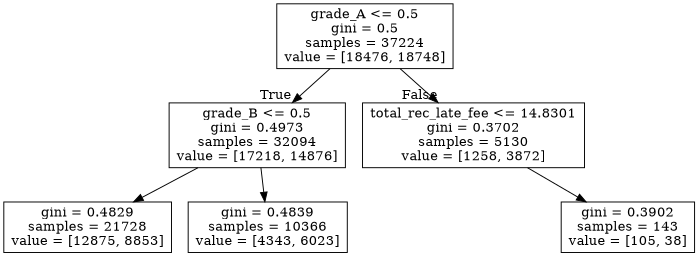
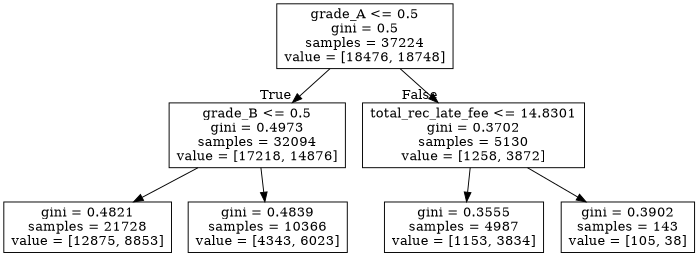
(88, 227) -> (88, 227)
none -> (464, 227)
